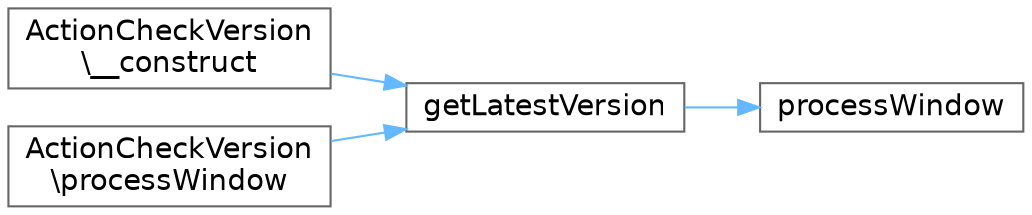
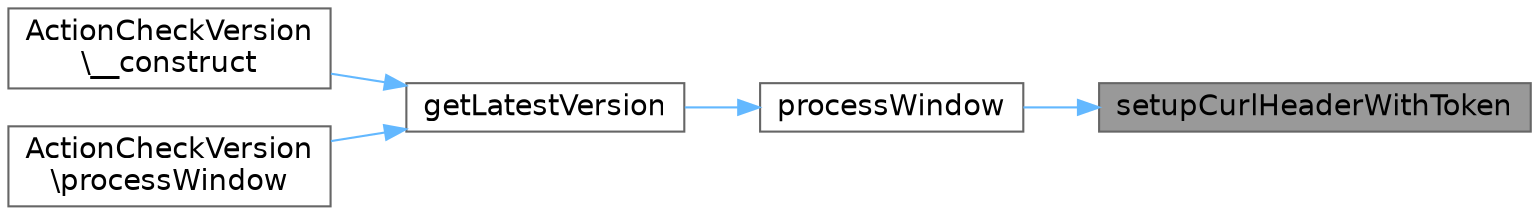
none -> (1315, 107)
